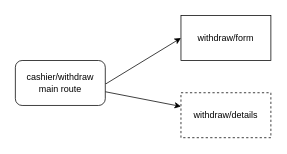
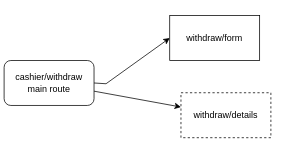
(226, 38) -> (215, 38)
(60, 83) -> (49, 83)
